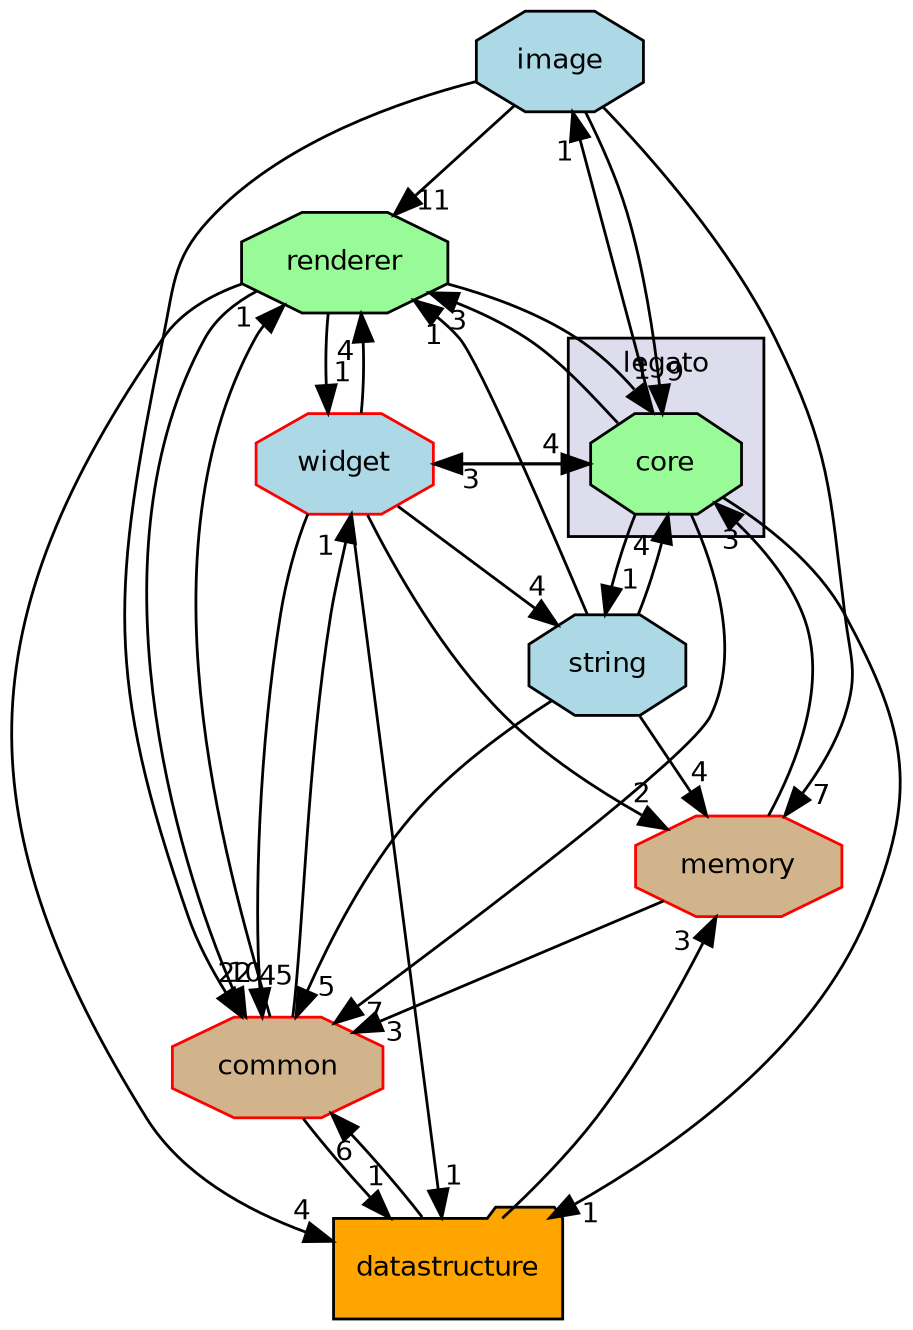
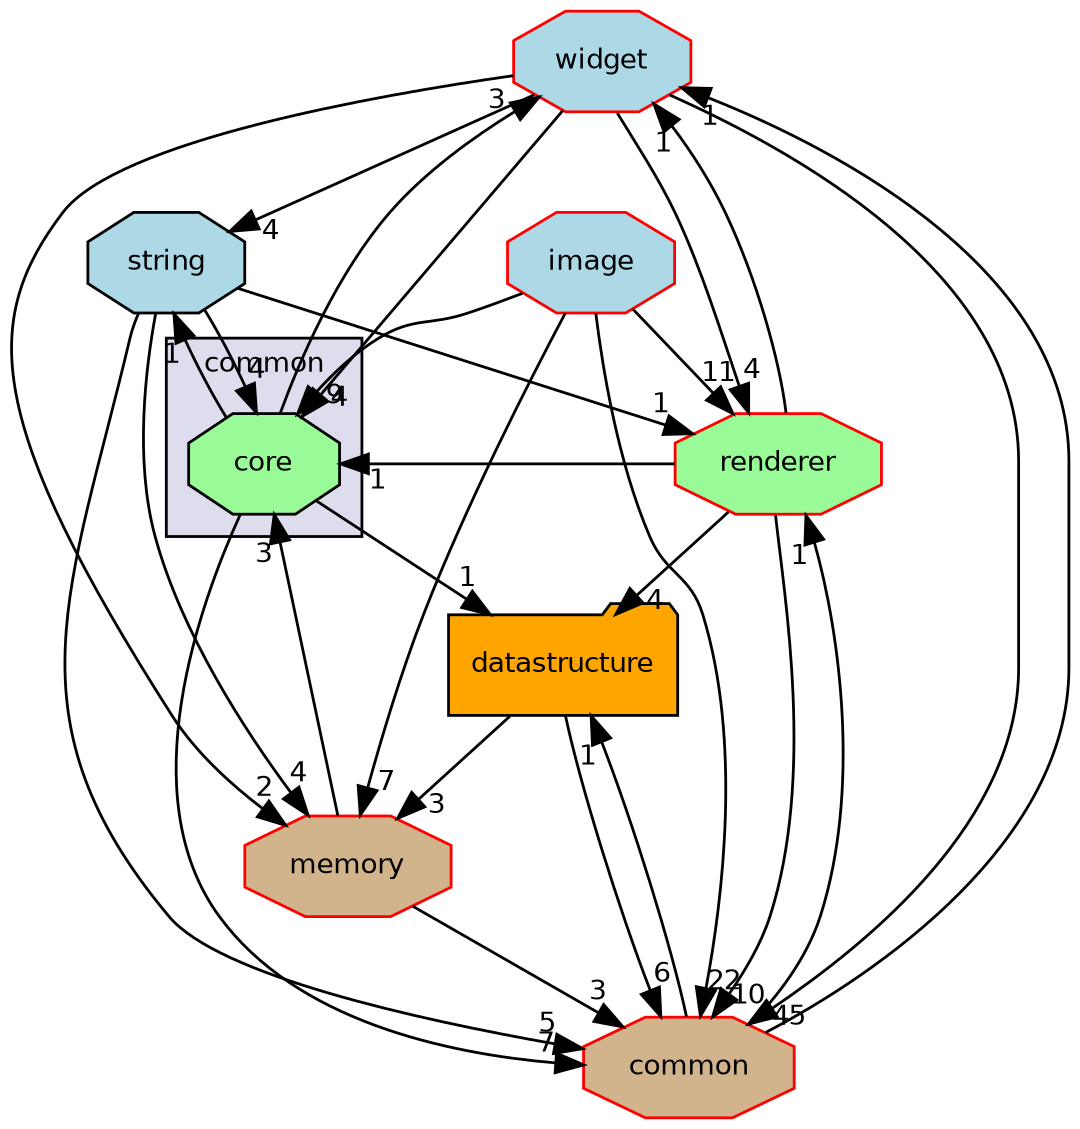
(560, 61) -> (591, 263)
(345, 263) -> (778, 464)
(617, 276) -> none
(545, 352) -> none
(666, 365) -> (264, 365)
(397, 869) -> none
